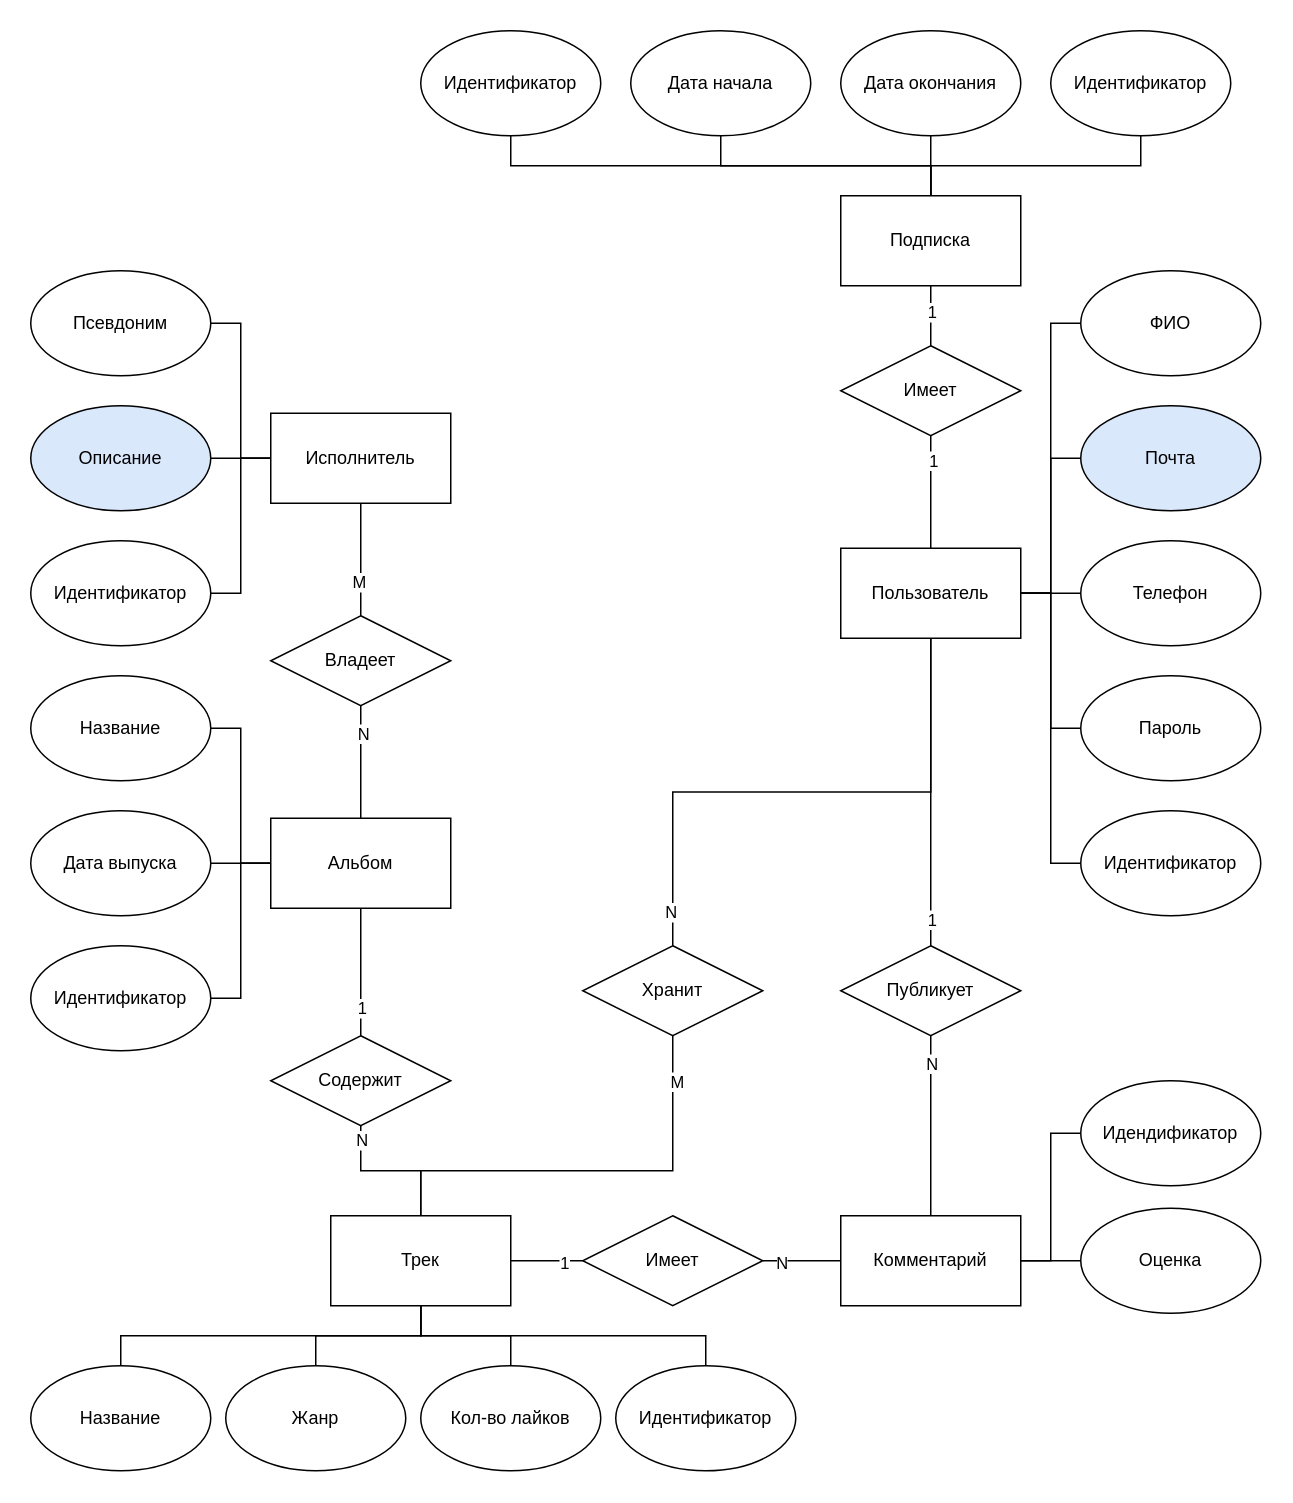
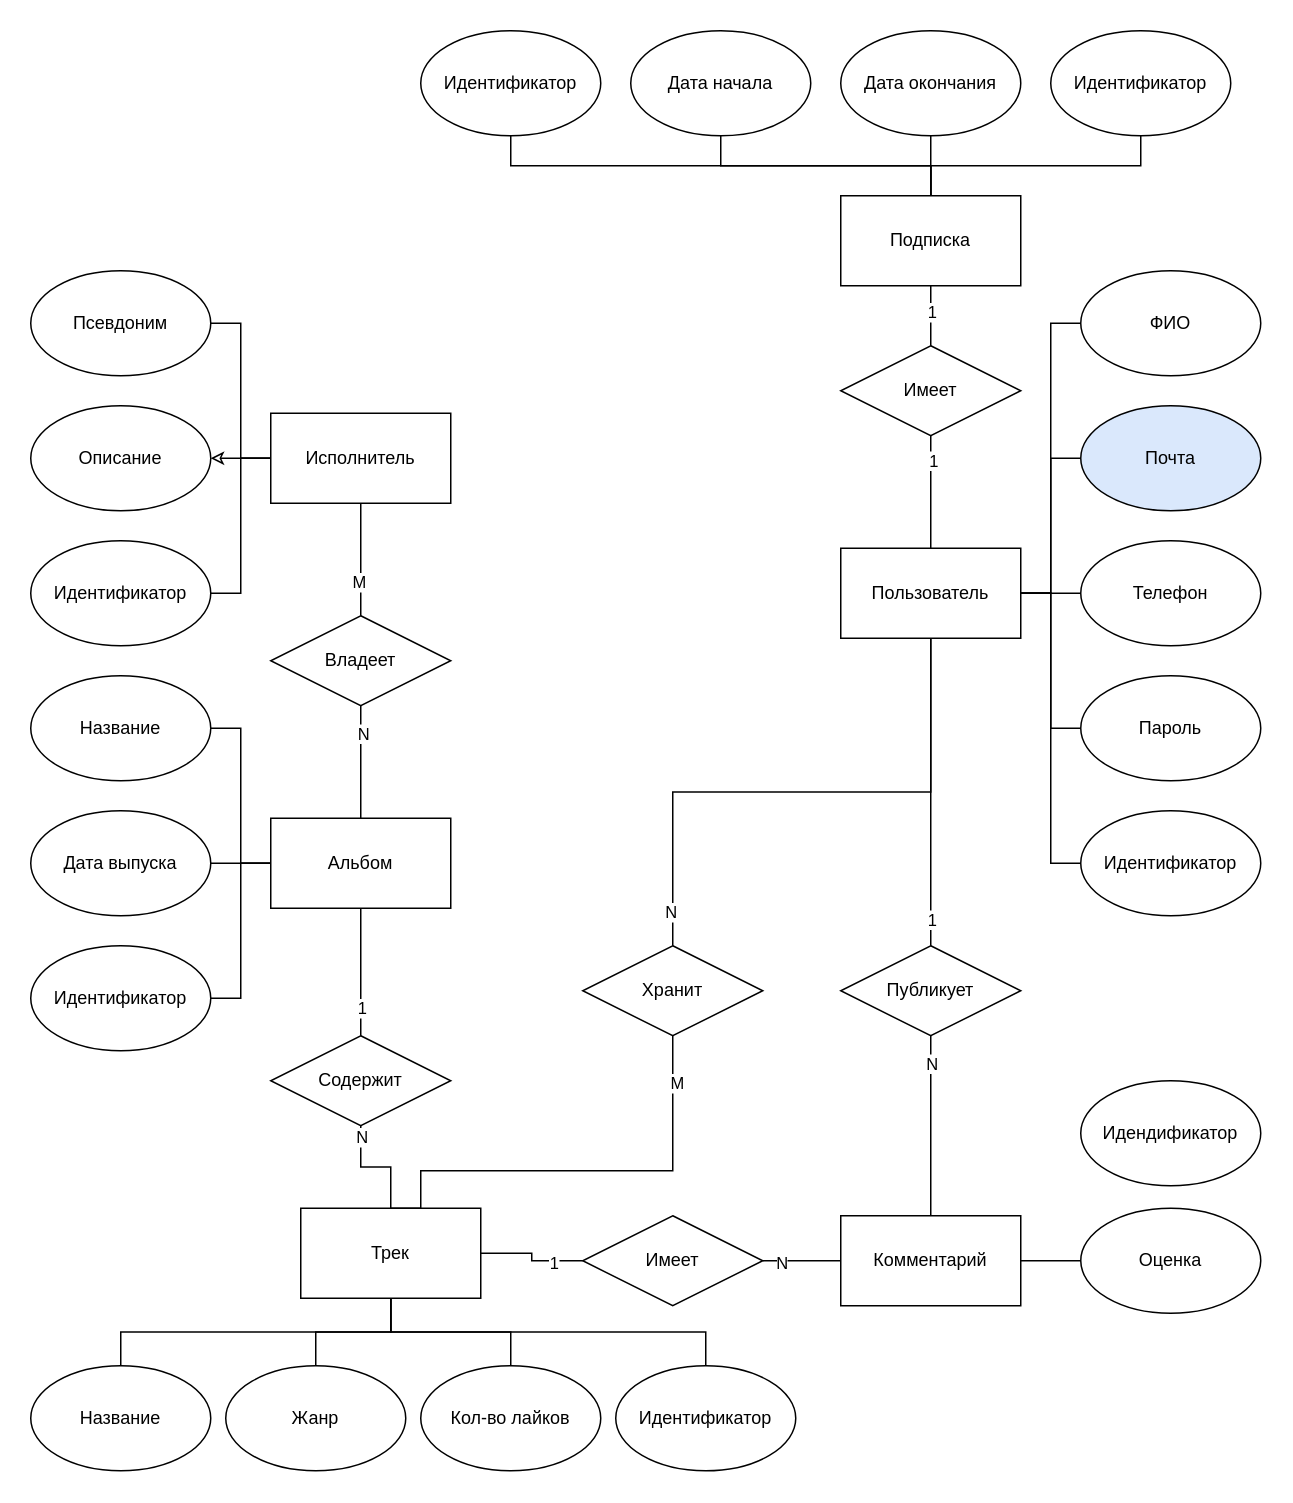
(121, 458) -> (121, 458)
(217, 458) -> (222, 458)
(1051, 1180) -> none
(421, 1261) -> (391, 1253)
